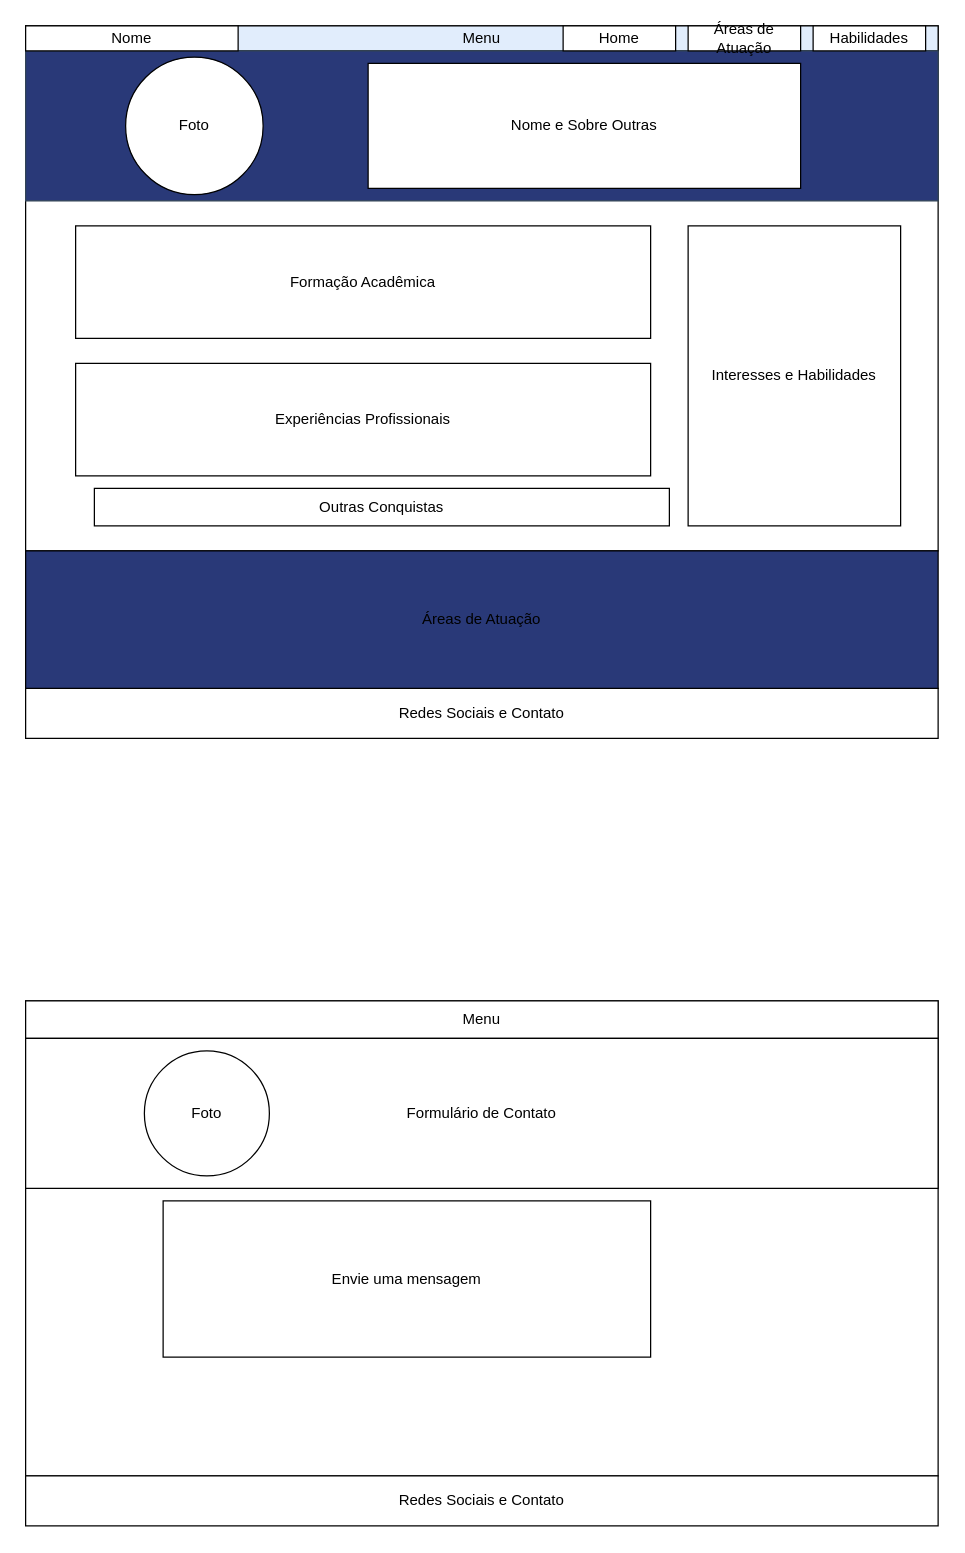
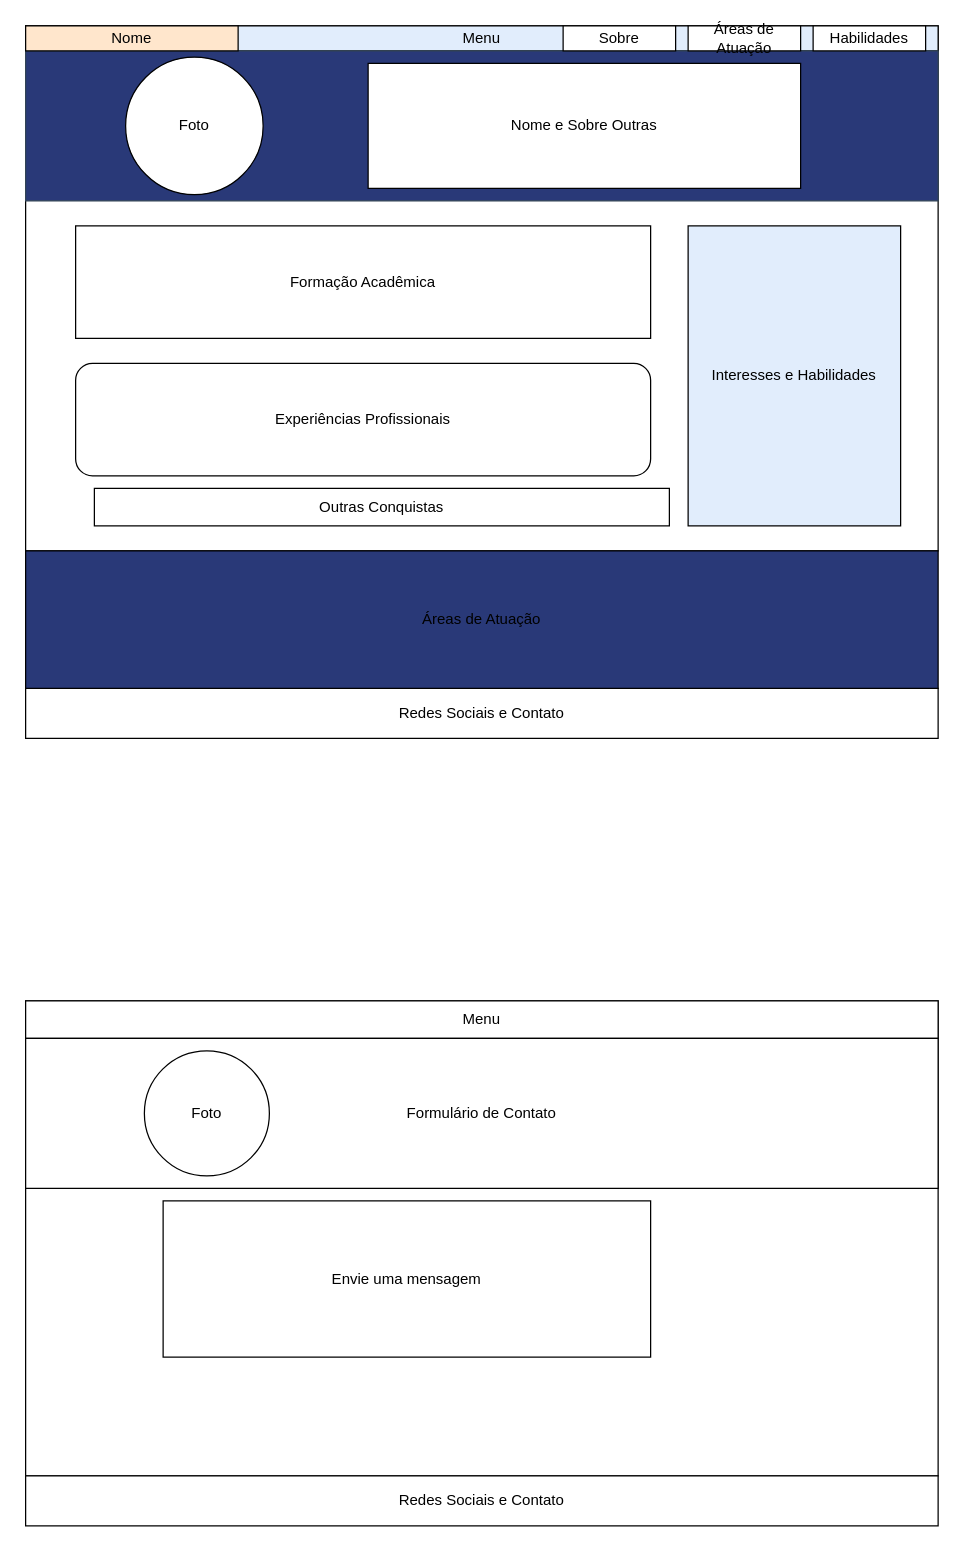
(132, 38) -> (132, 38)
(619, 38) -> (619, 38)
(794, 376) -> (794, 376)
(363, 419) -> (363, 419)
